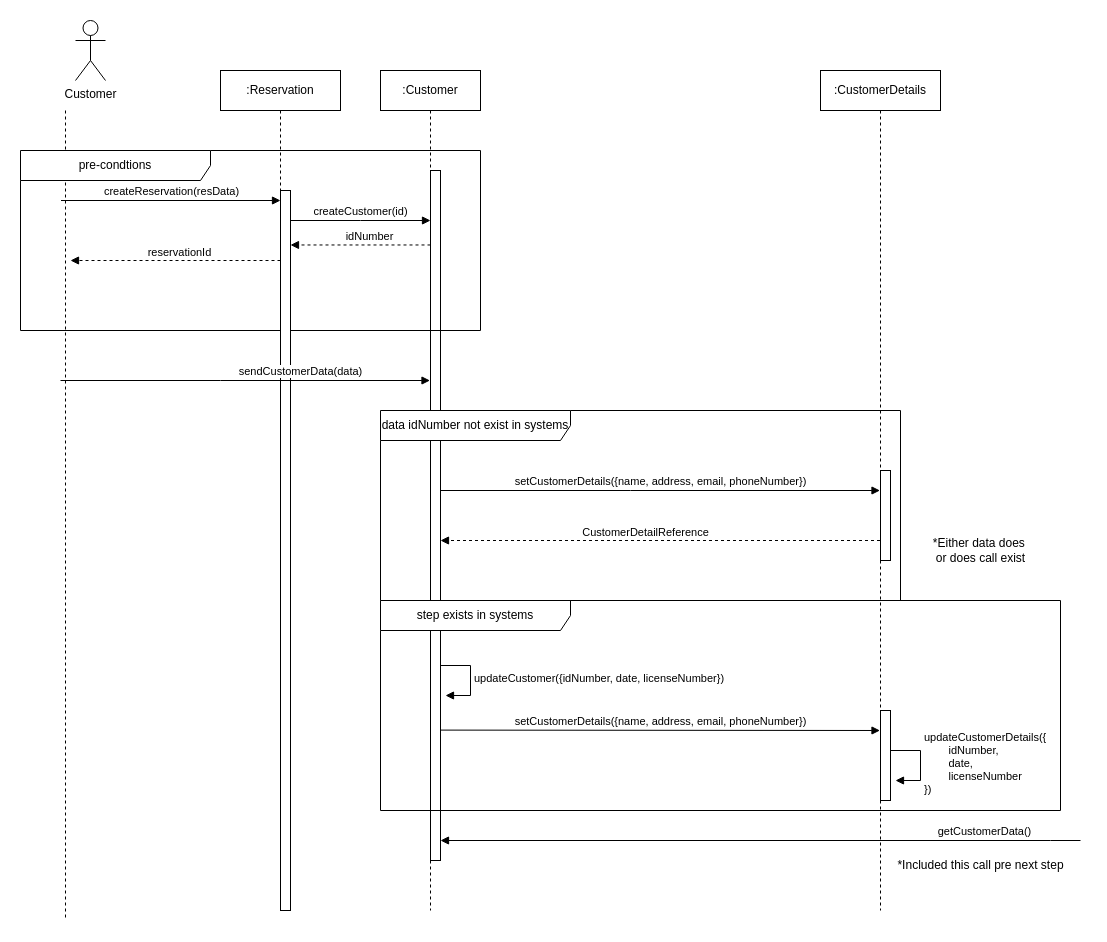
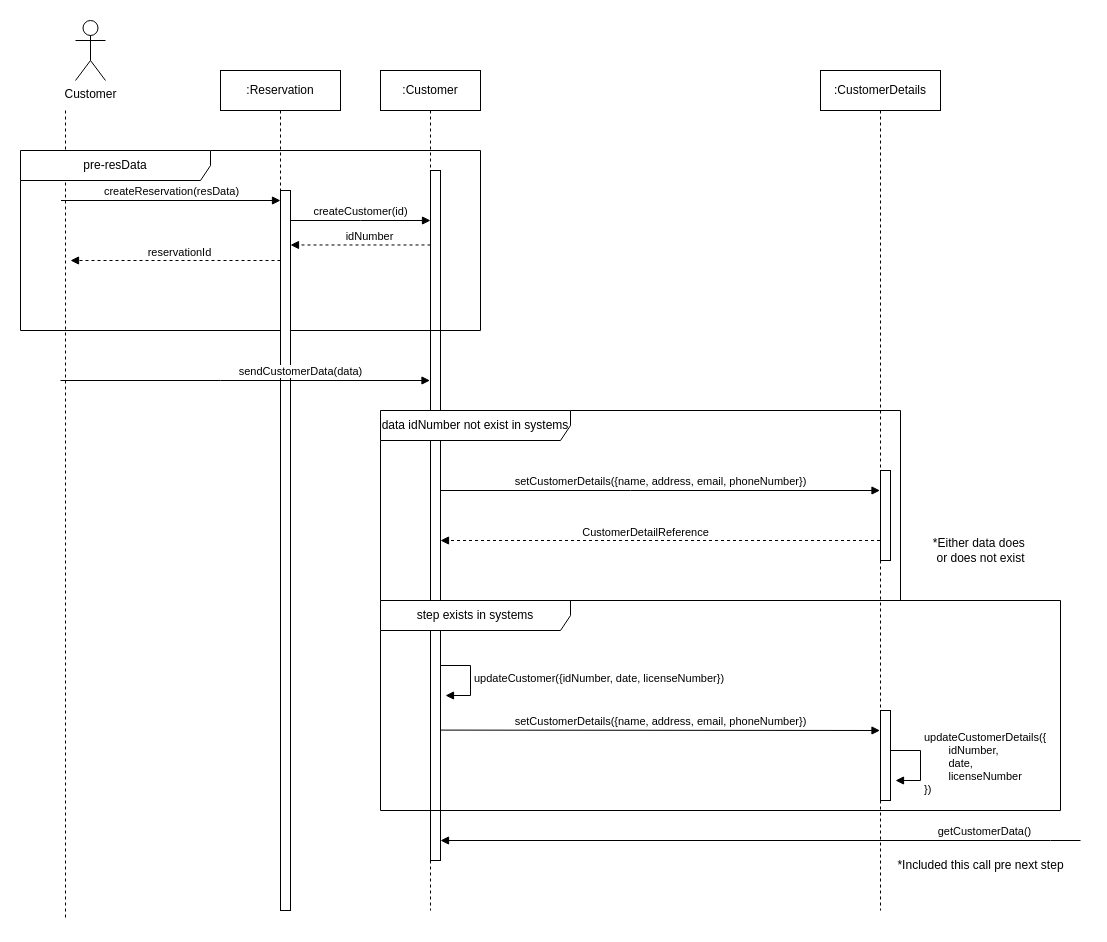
(116, 166) -> (116, 166)
(981, 551) -> (981, 551)
